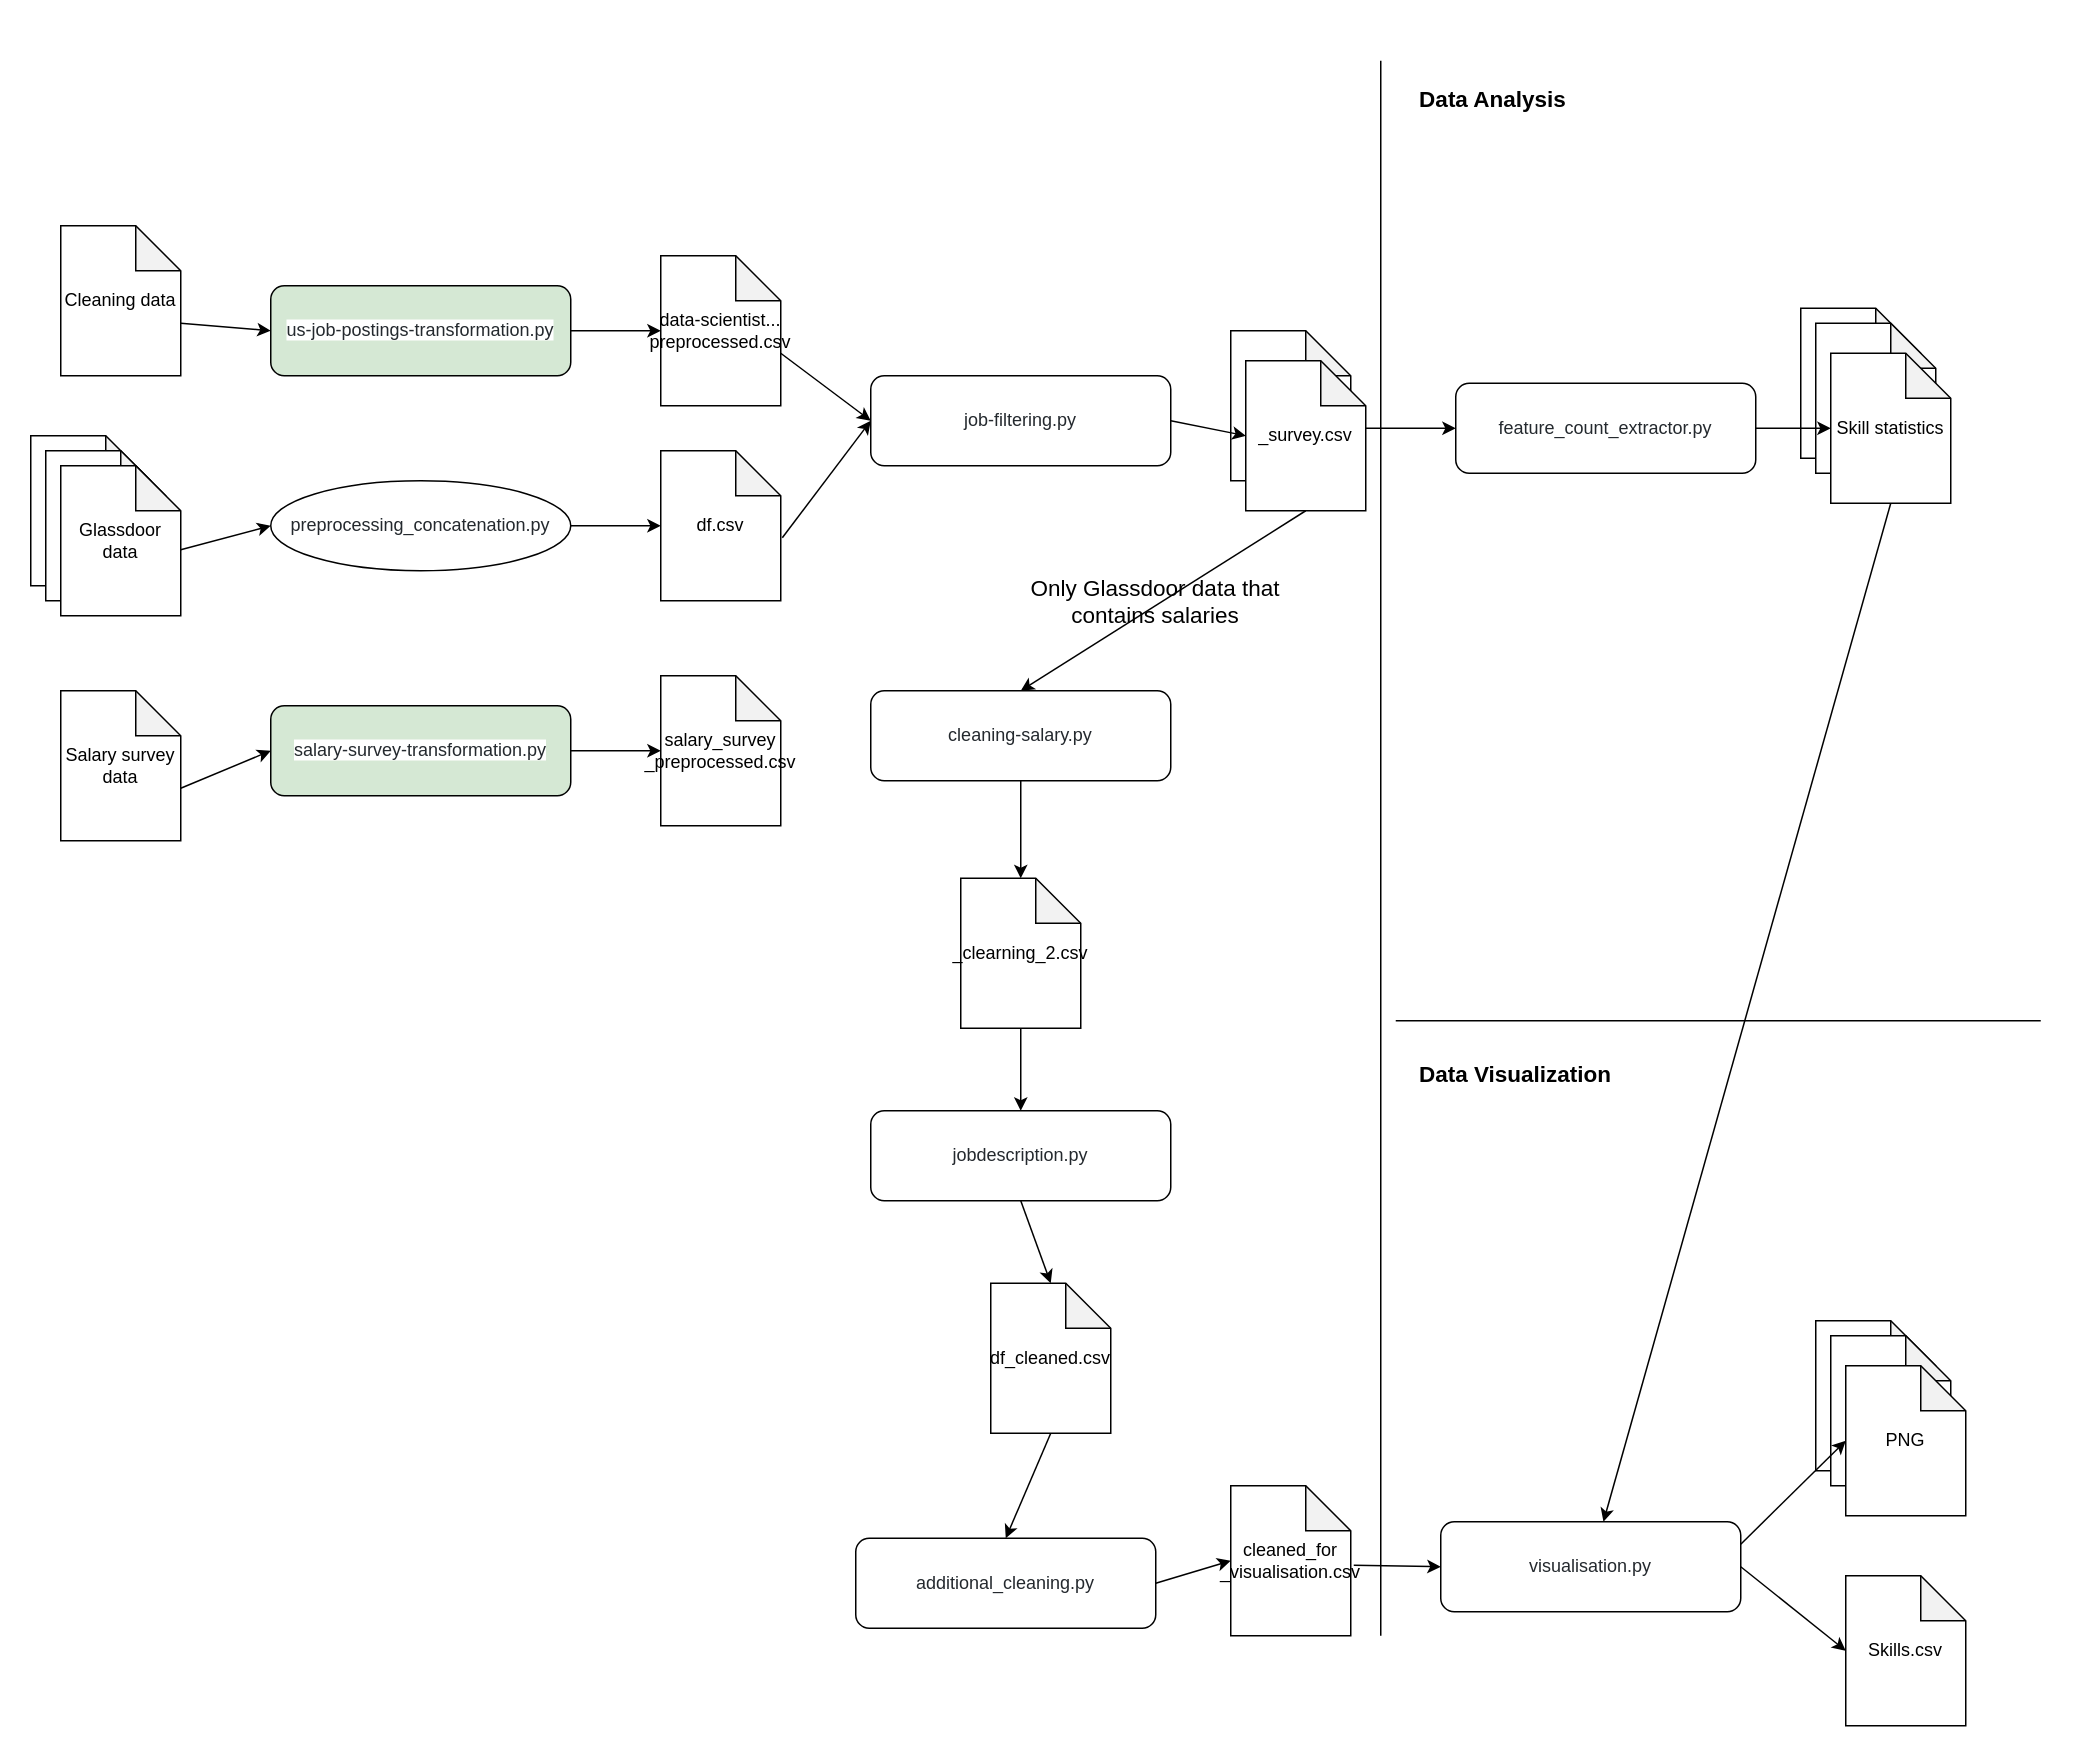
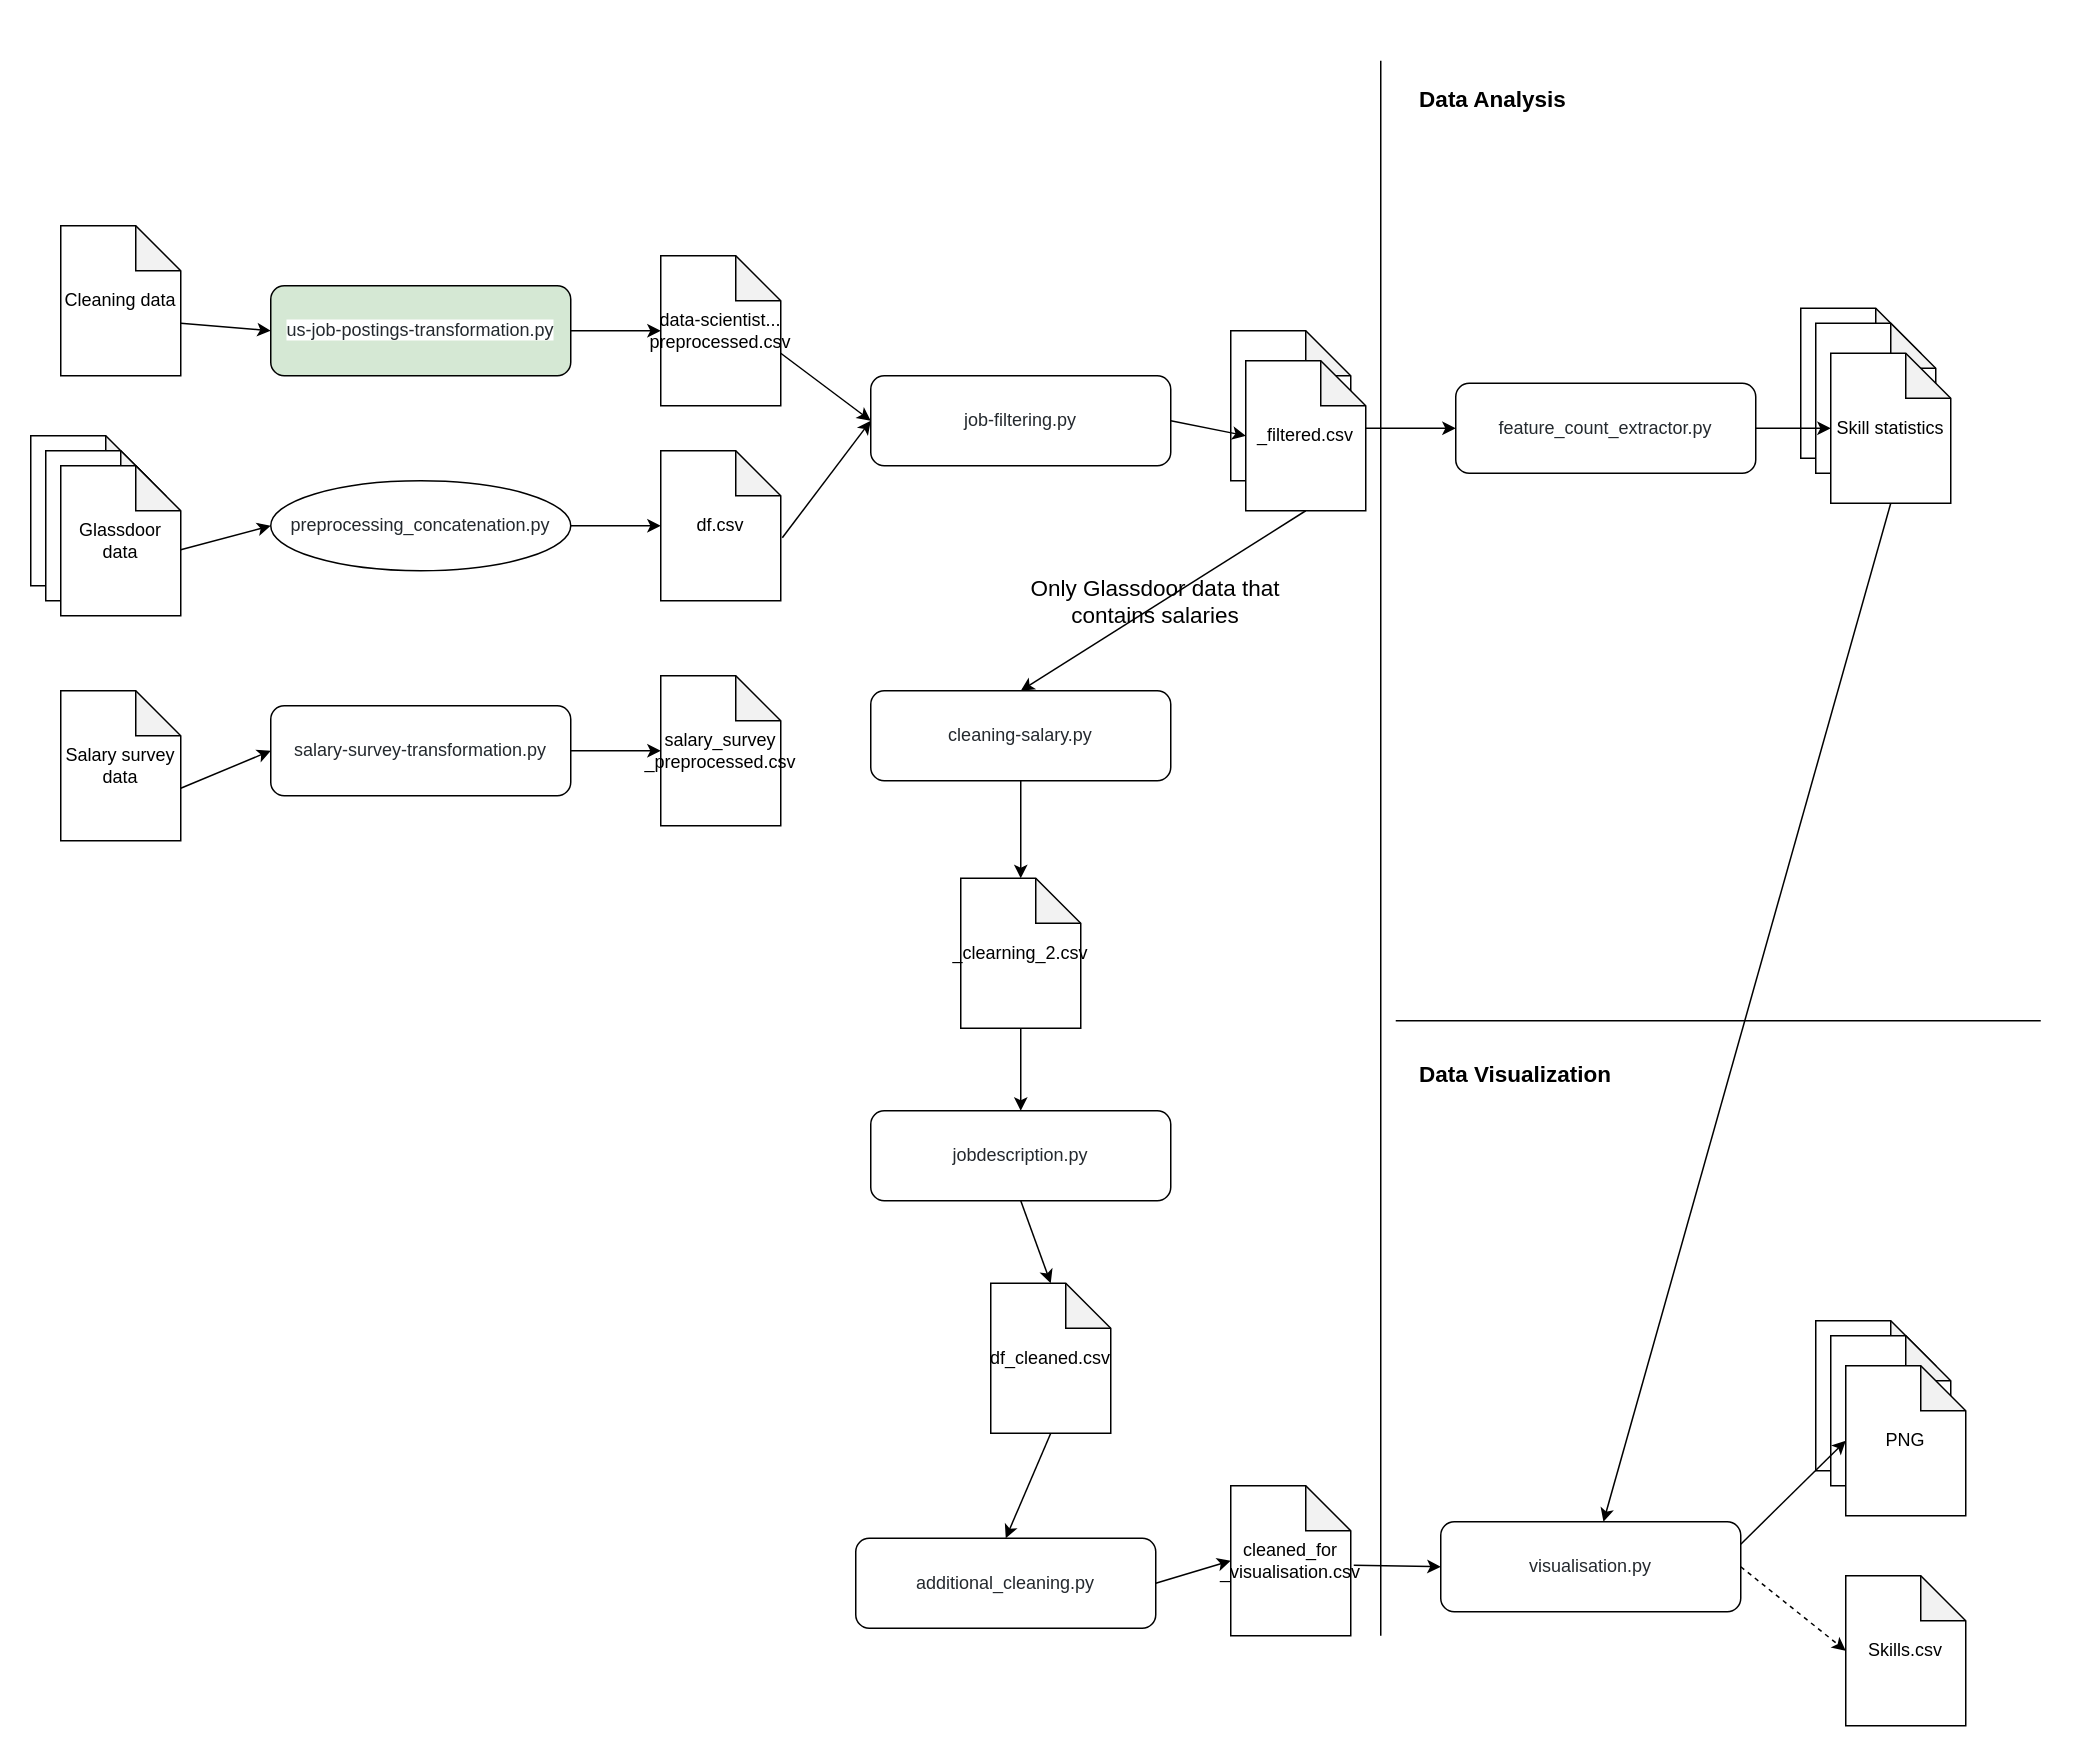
(1306, 436) -> (1306, 436)
(421, 751) -> (421, 751)
(1790, 1606) -> (1790, 1606)
